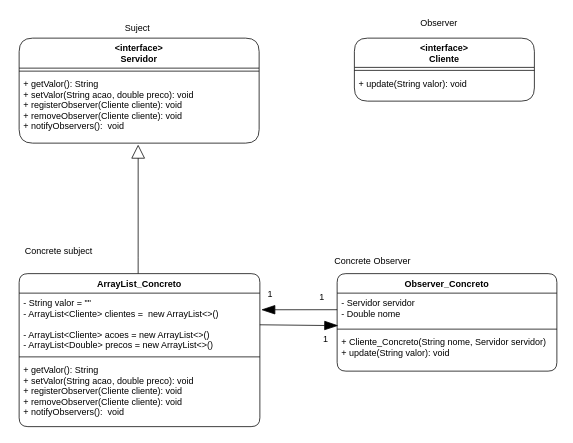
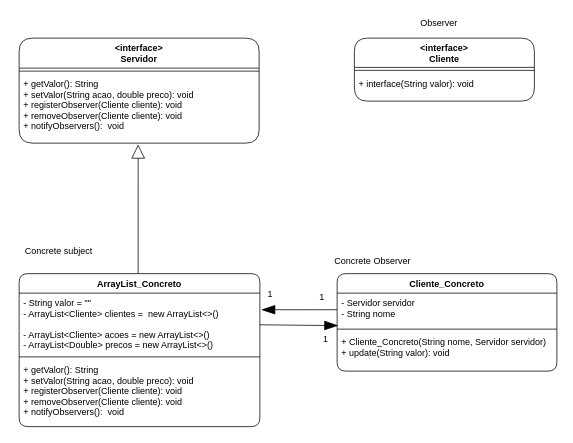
(138, 28) -> none
(421, 83) -> (427, 83)
(447, 284) -> (447, 284)
(384, 303) -> (384, 303)
